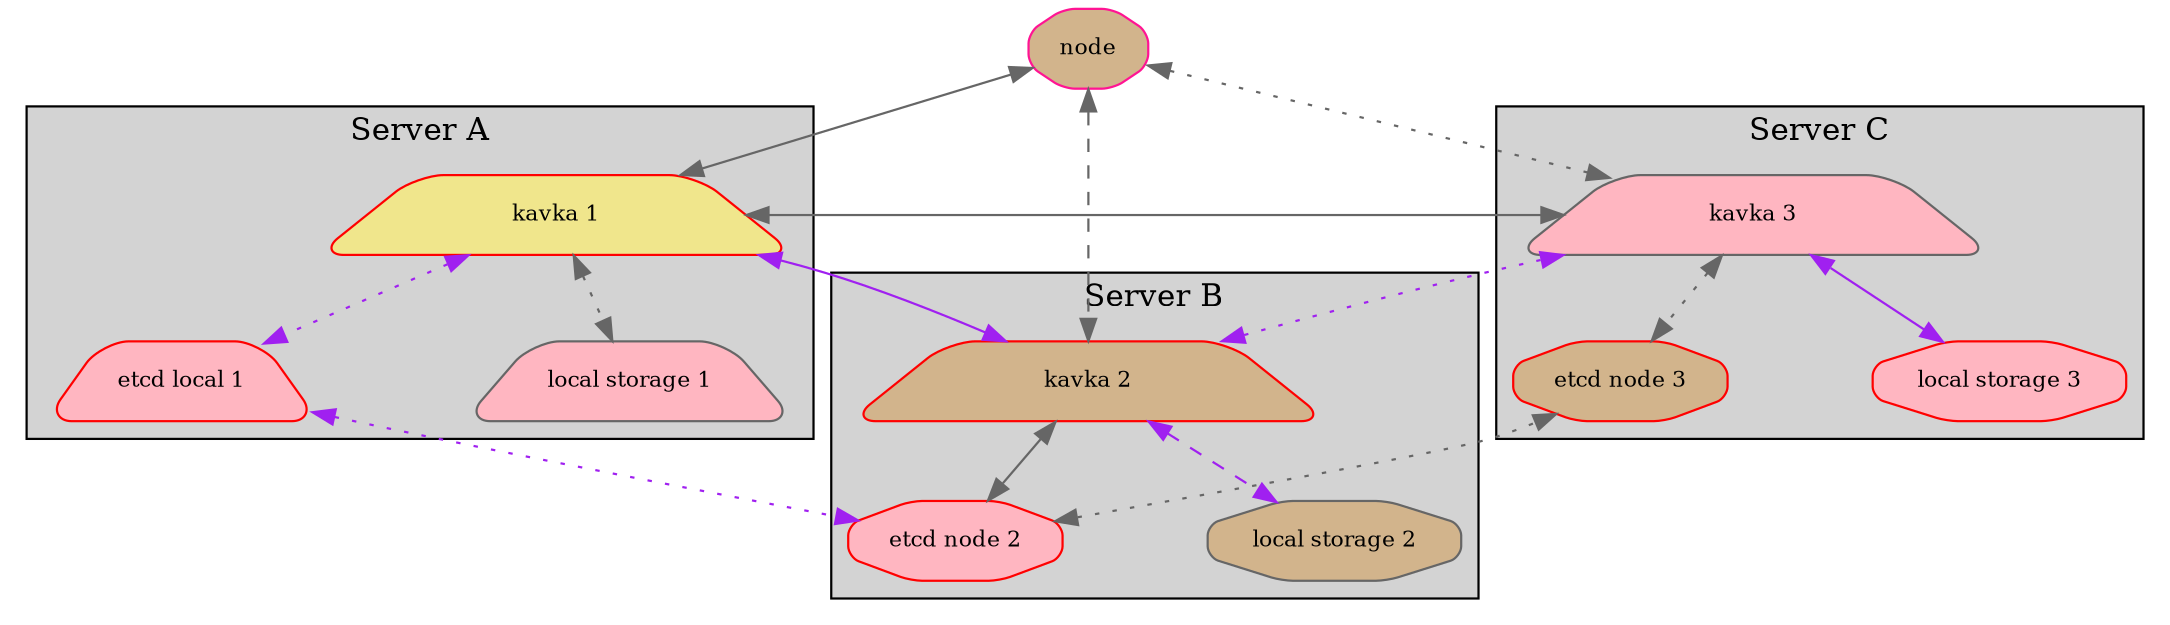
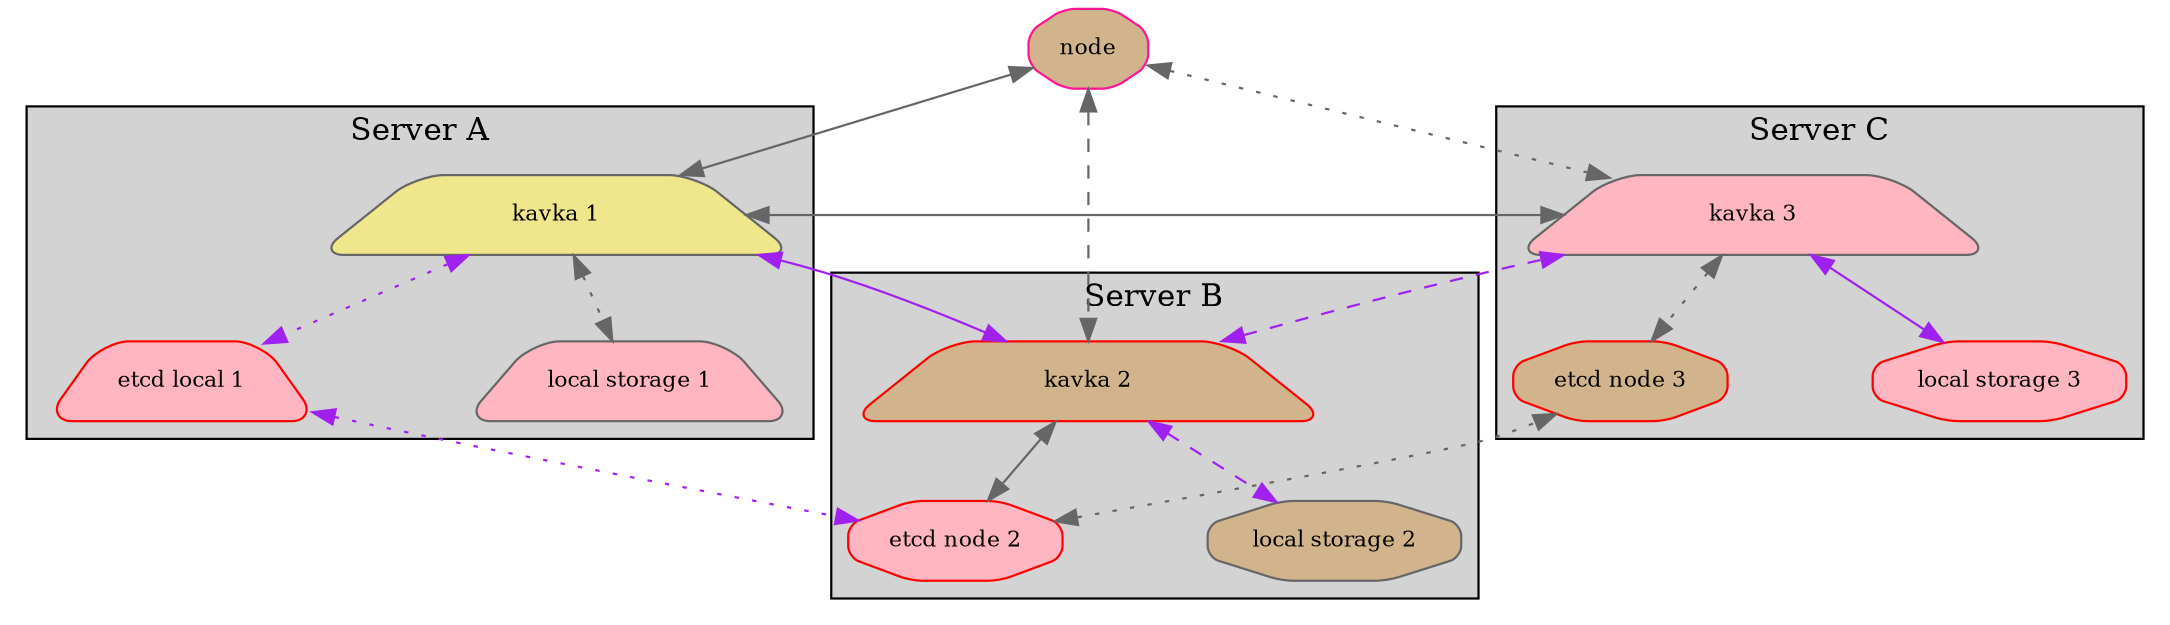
(556, 215) -> (556, 215)
(1392, 296) -> (1392, 296)
